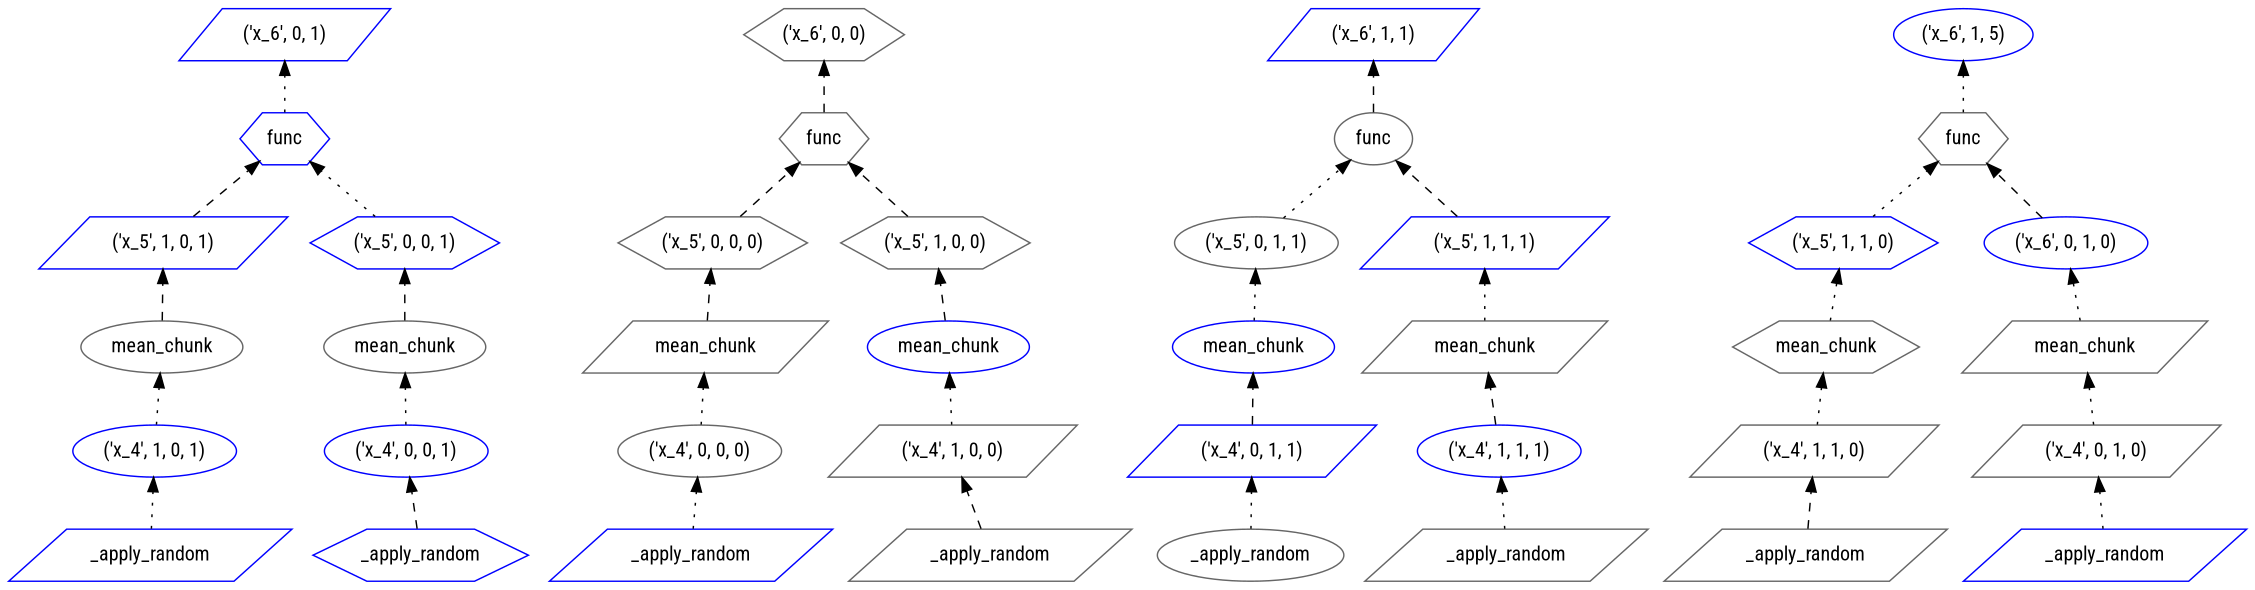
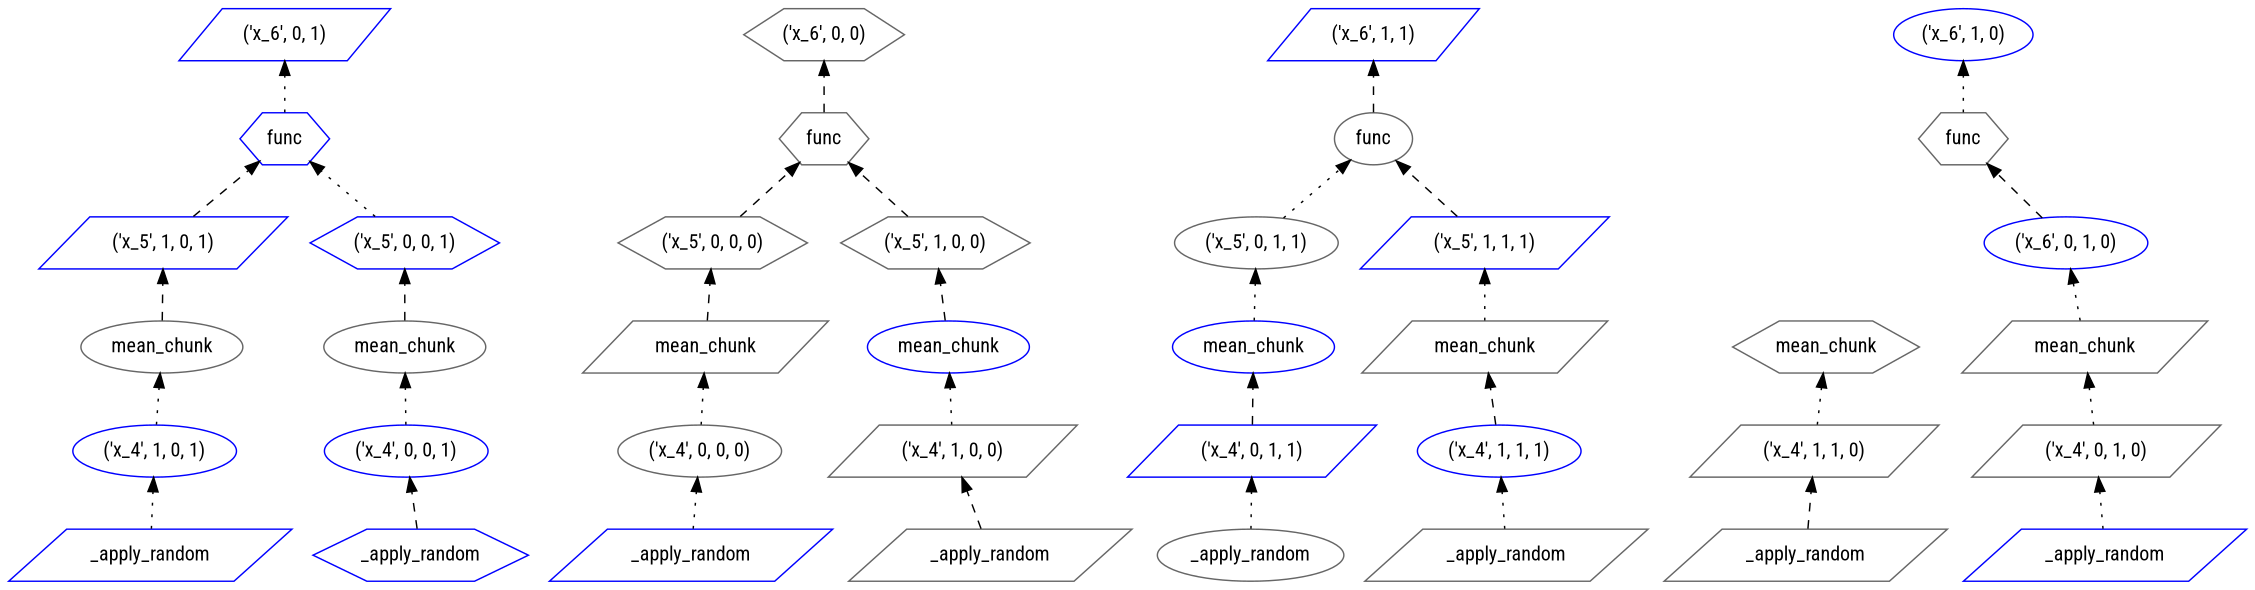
(1963, 35) -> (1963, 35)
(1843, 243) -> none
